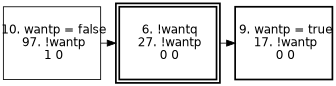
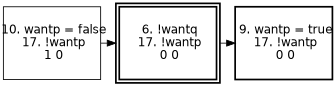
(52, 43) -> (52, 43)
(168, 43) -> (168, 43)
